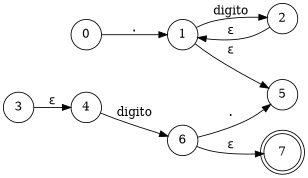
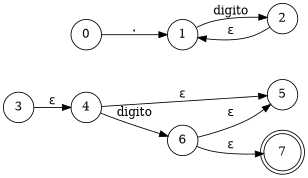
(227, 65) -> (180, 101)
(231, 113) -> (231, 113)
